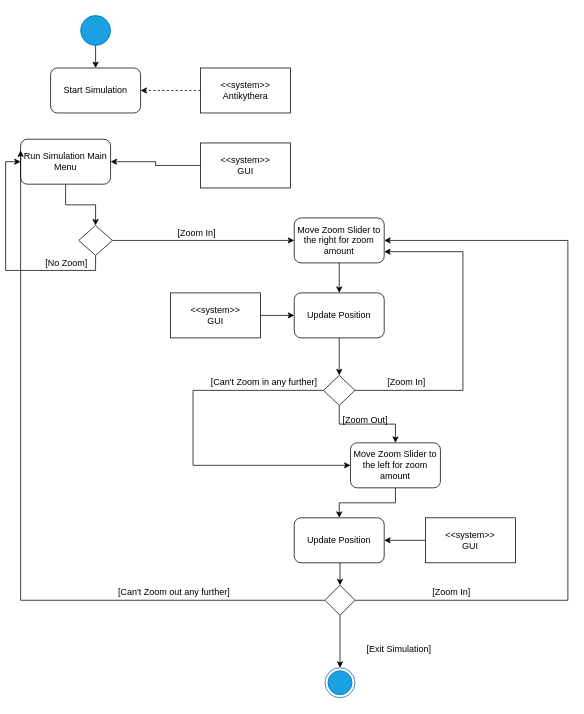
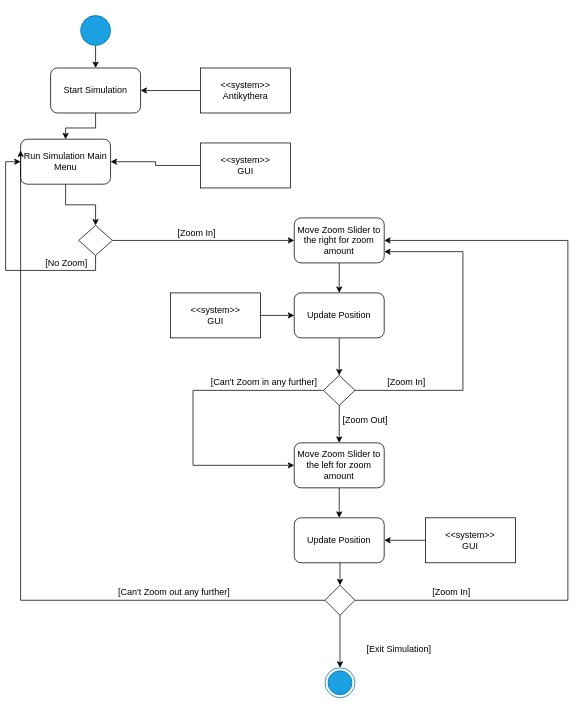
(173, 90) -> (173, 90)
none -> (96, 122)
(396, 465) -> (339, 465)
